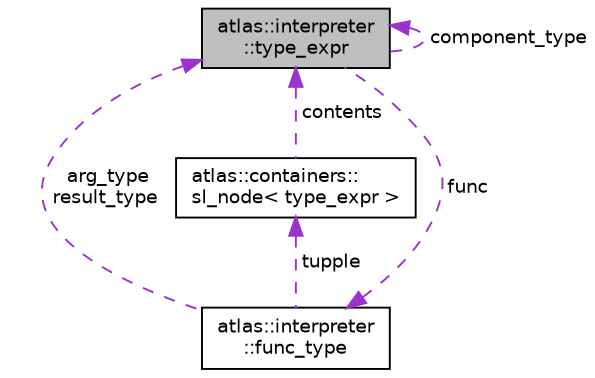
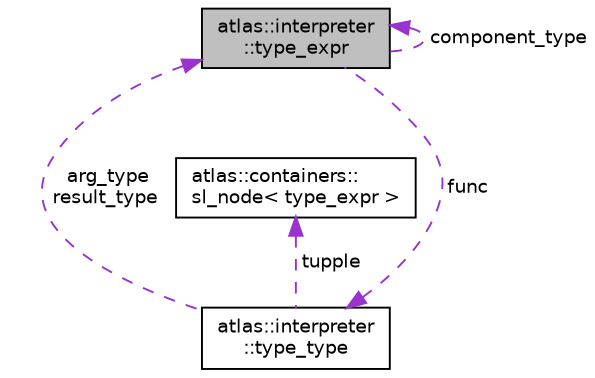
(296, 123) -> none
(296, 338) -> (296, 338)
